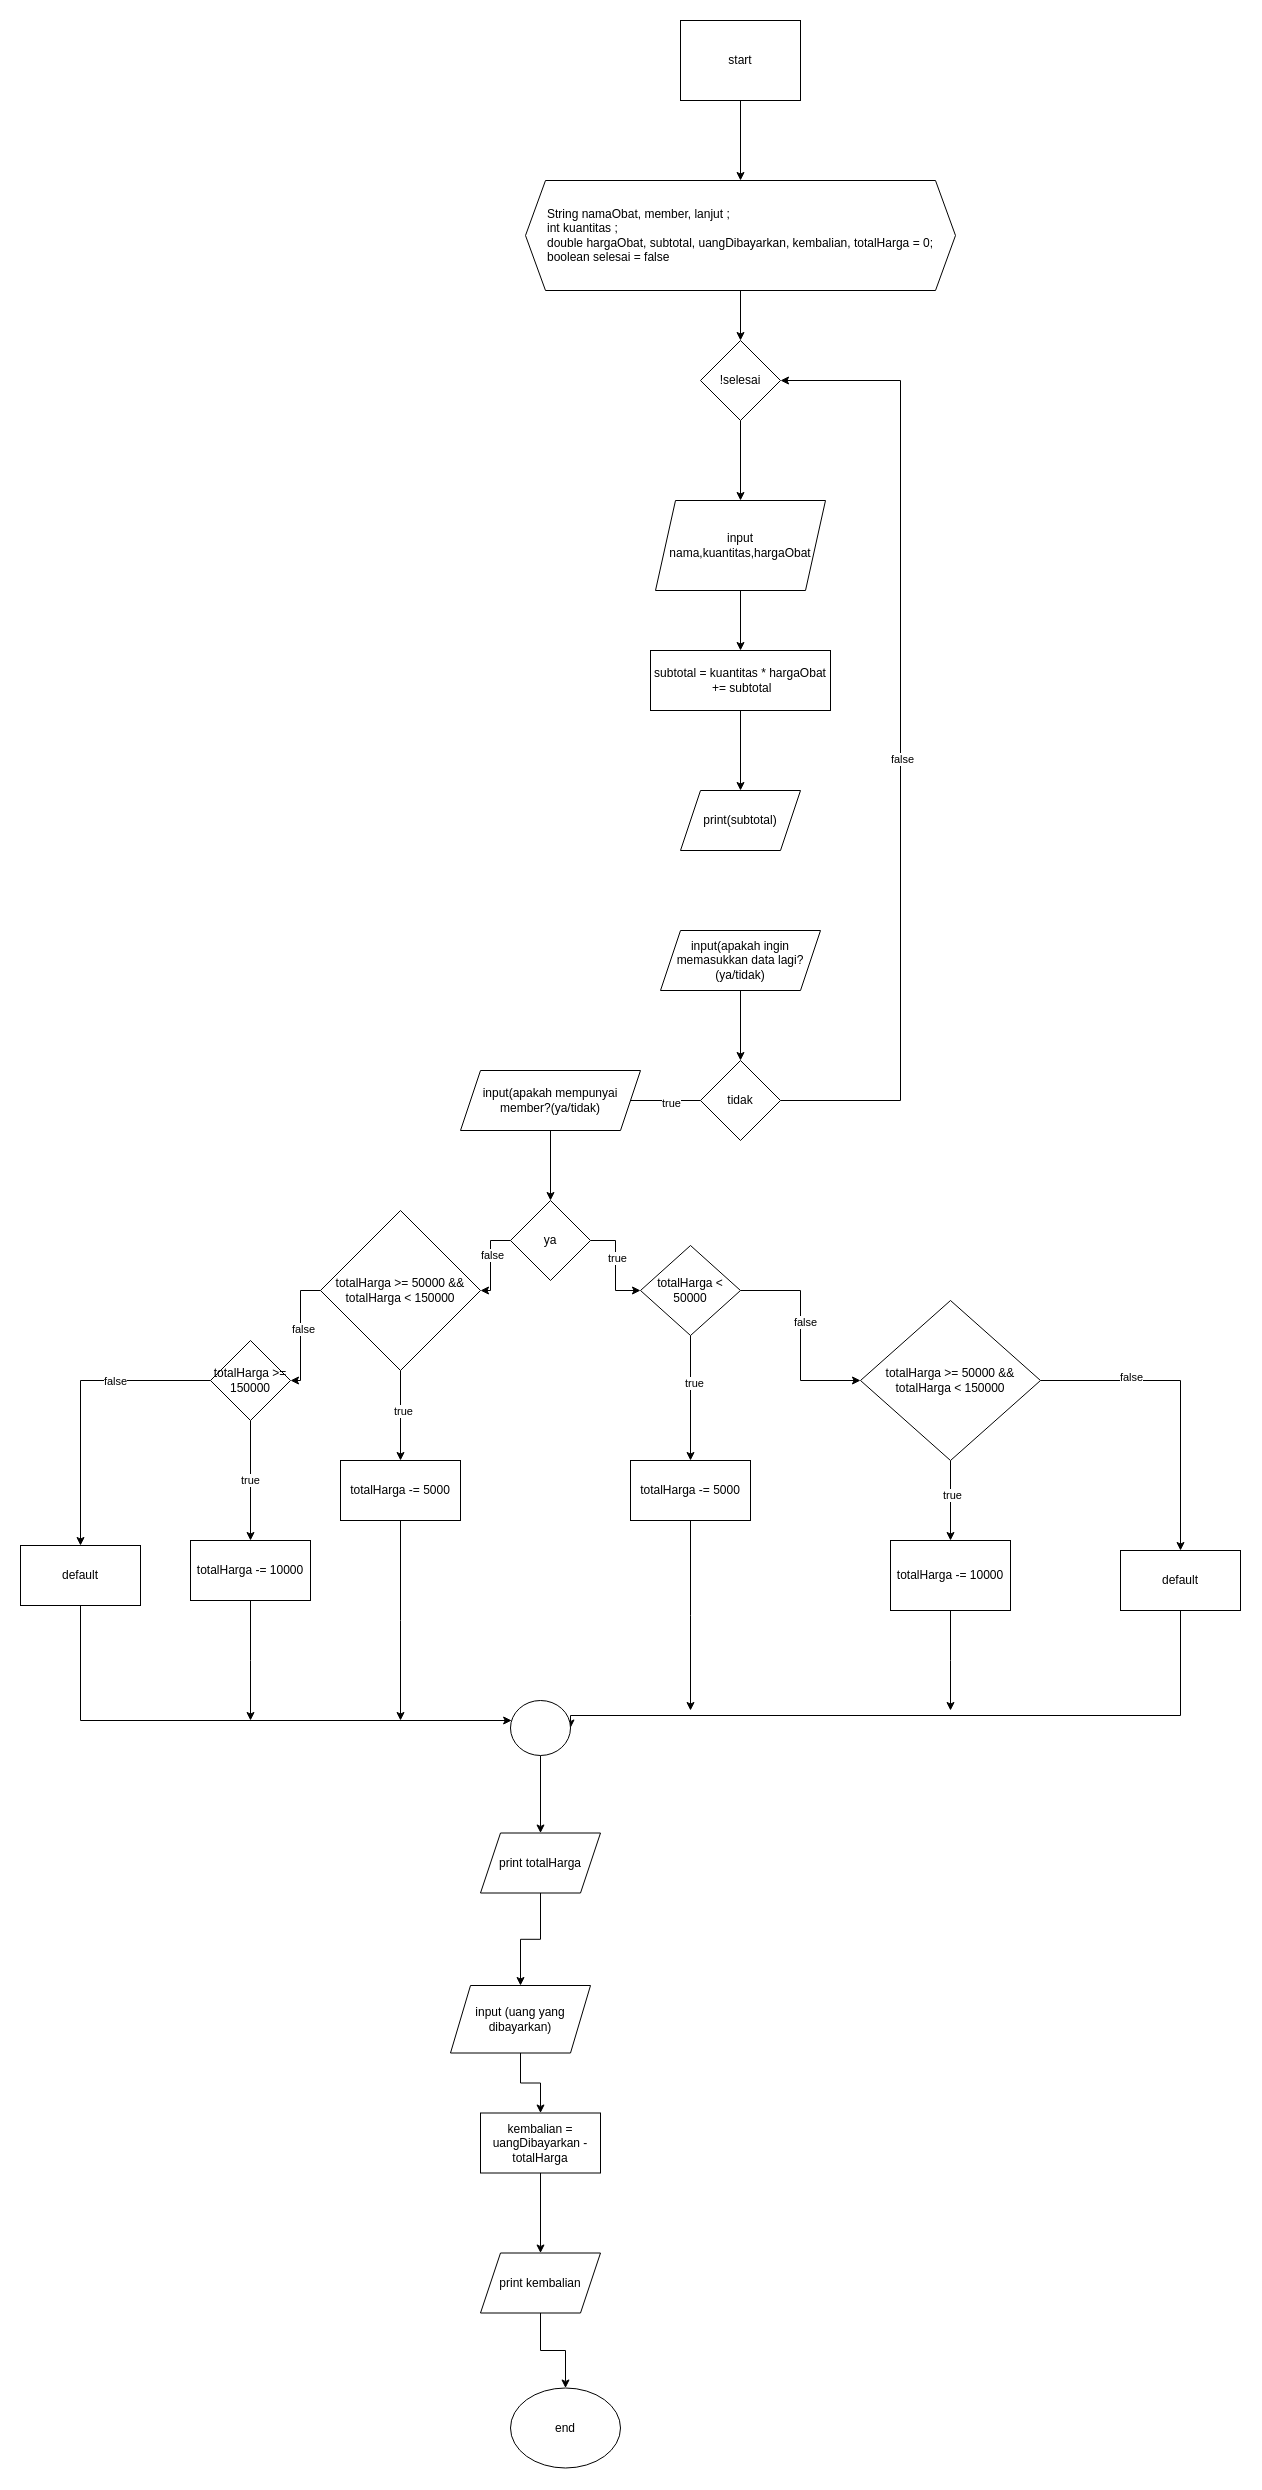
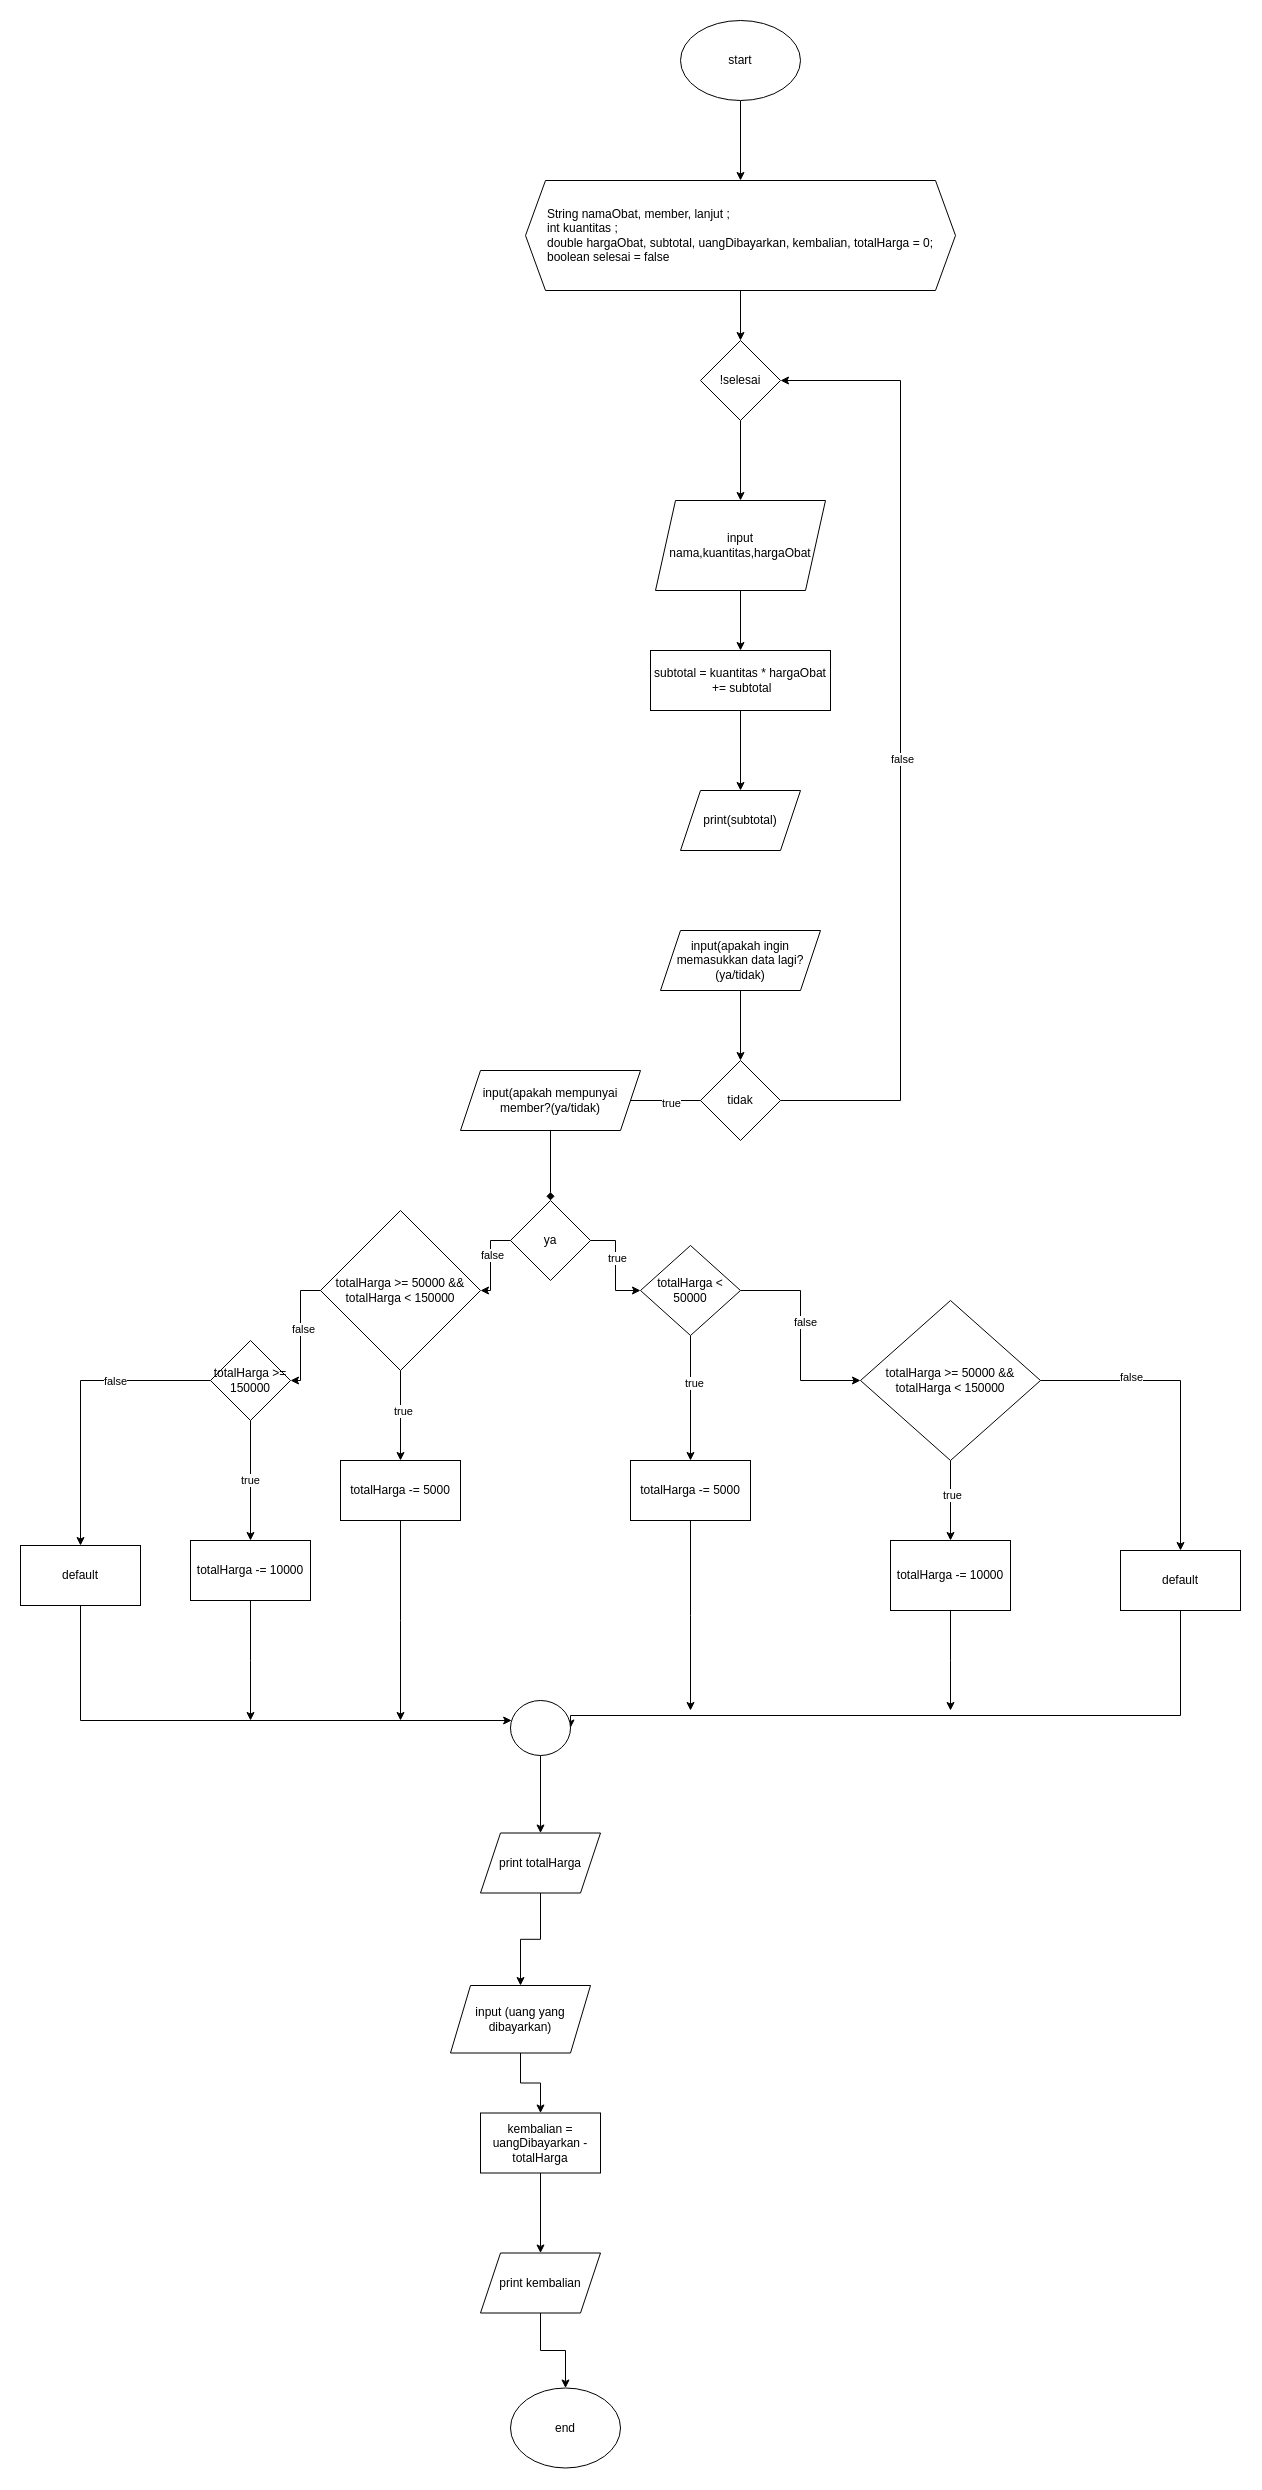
(741, 61) -> (741, 61)
(551, 1192) -> (551, 1192)
